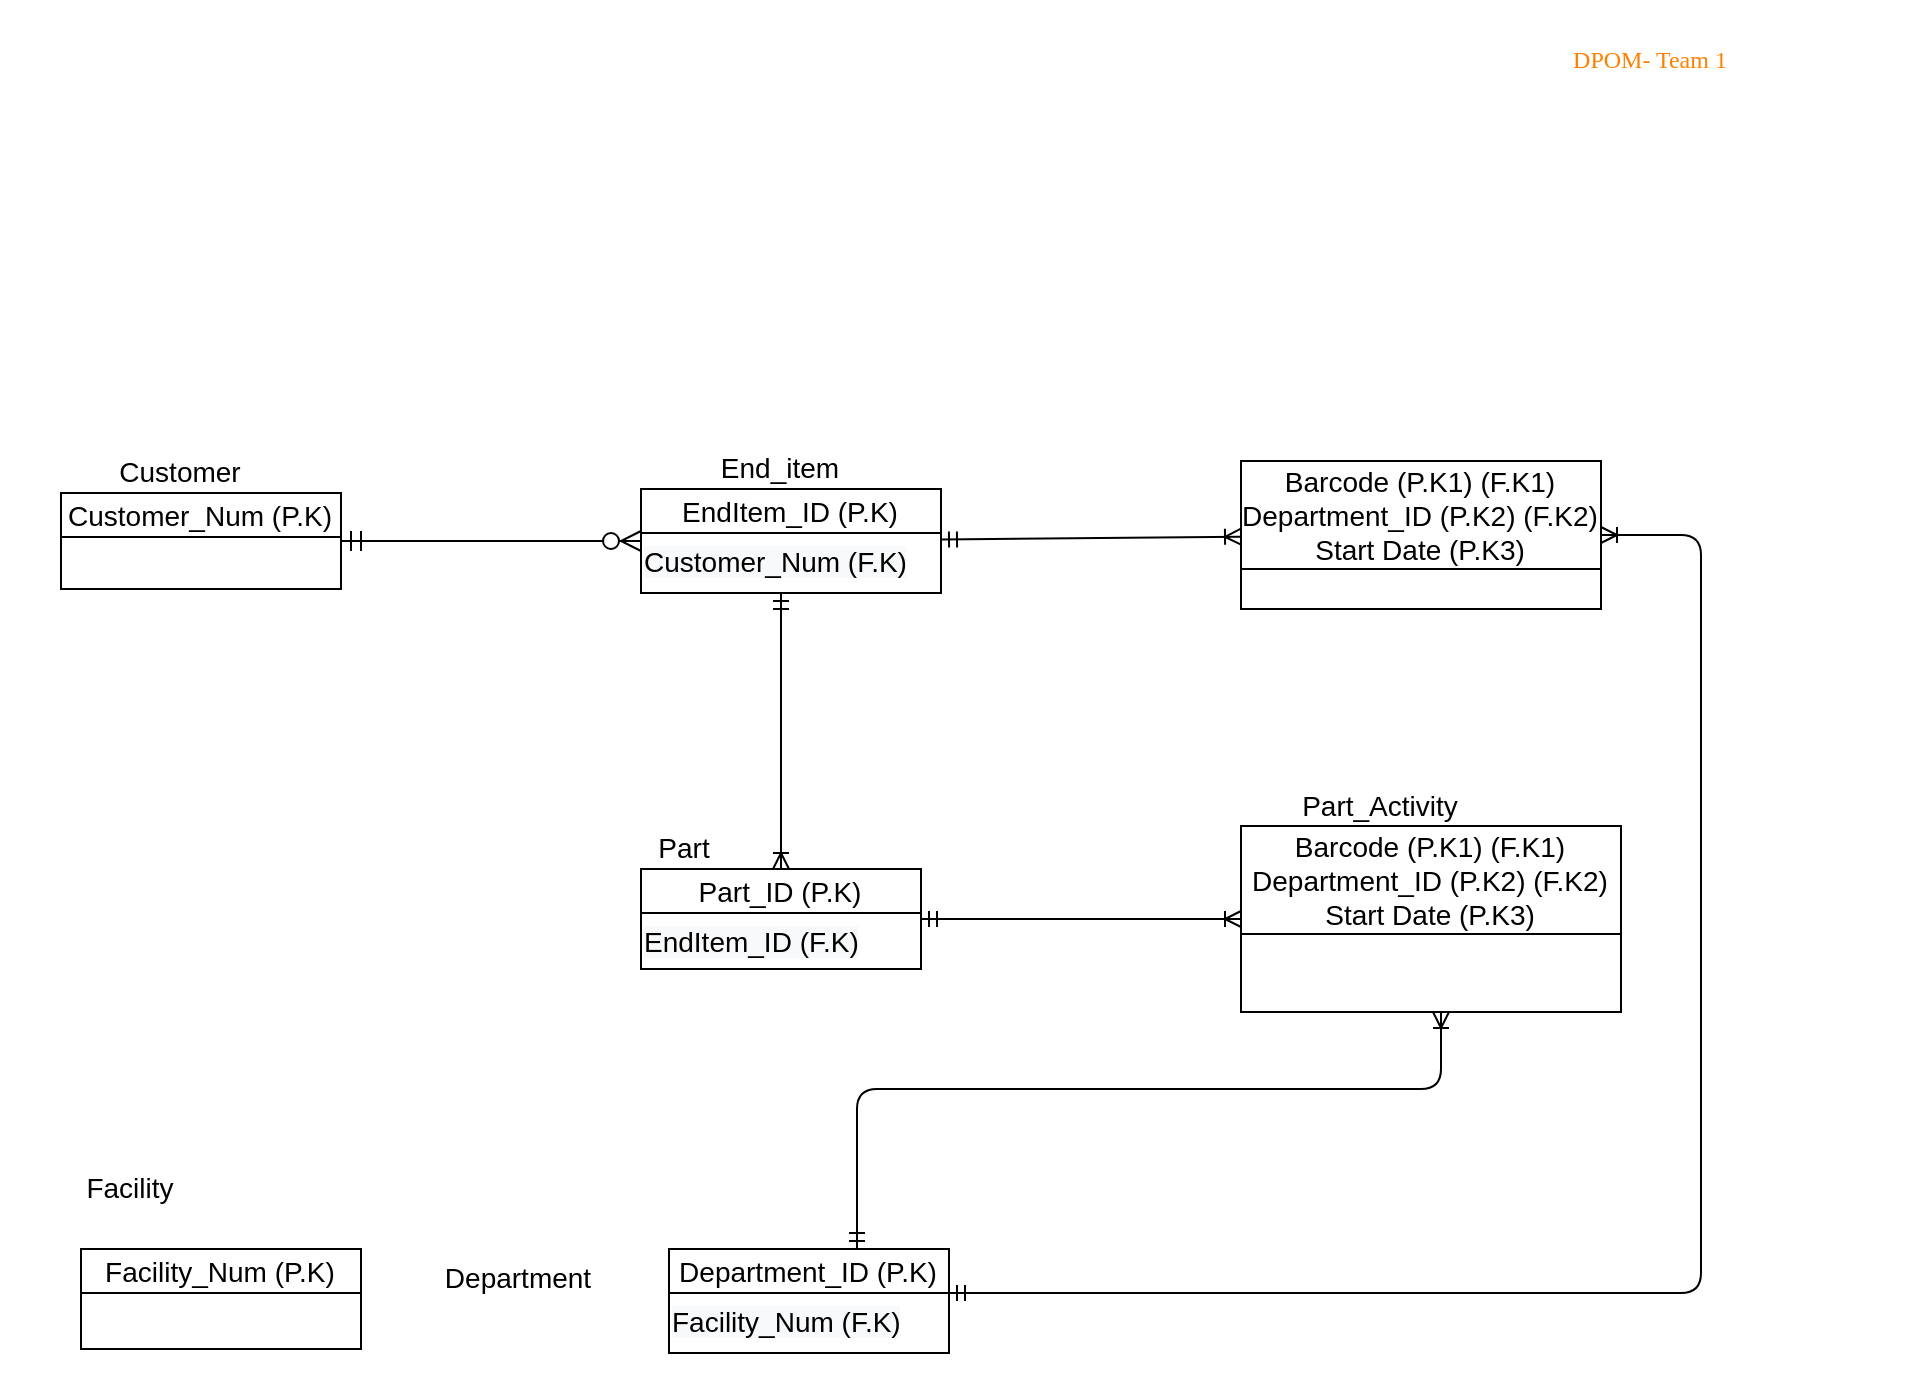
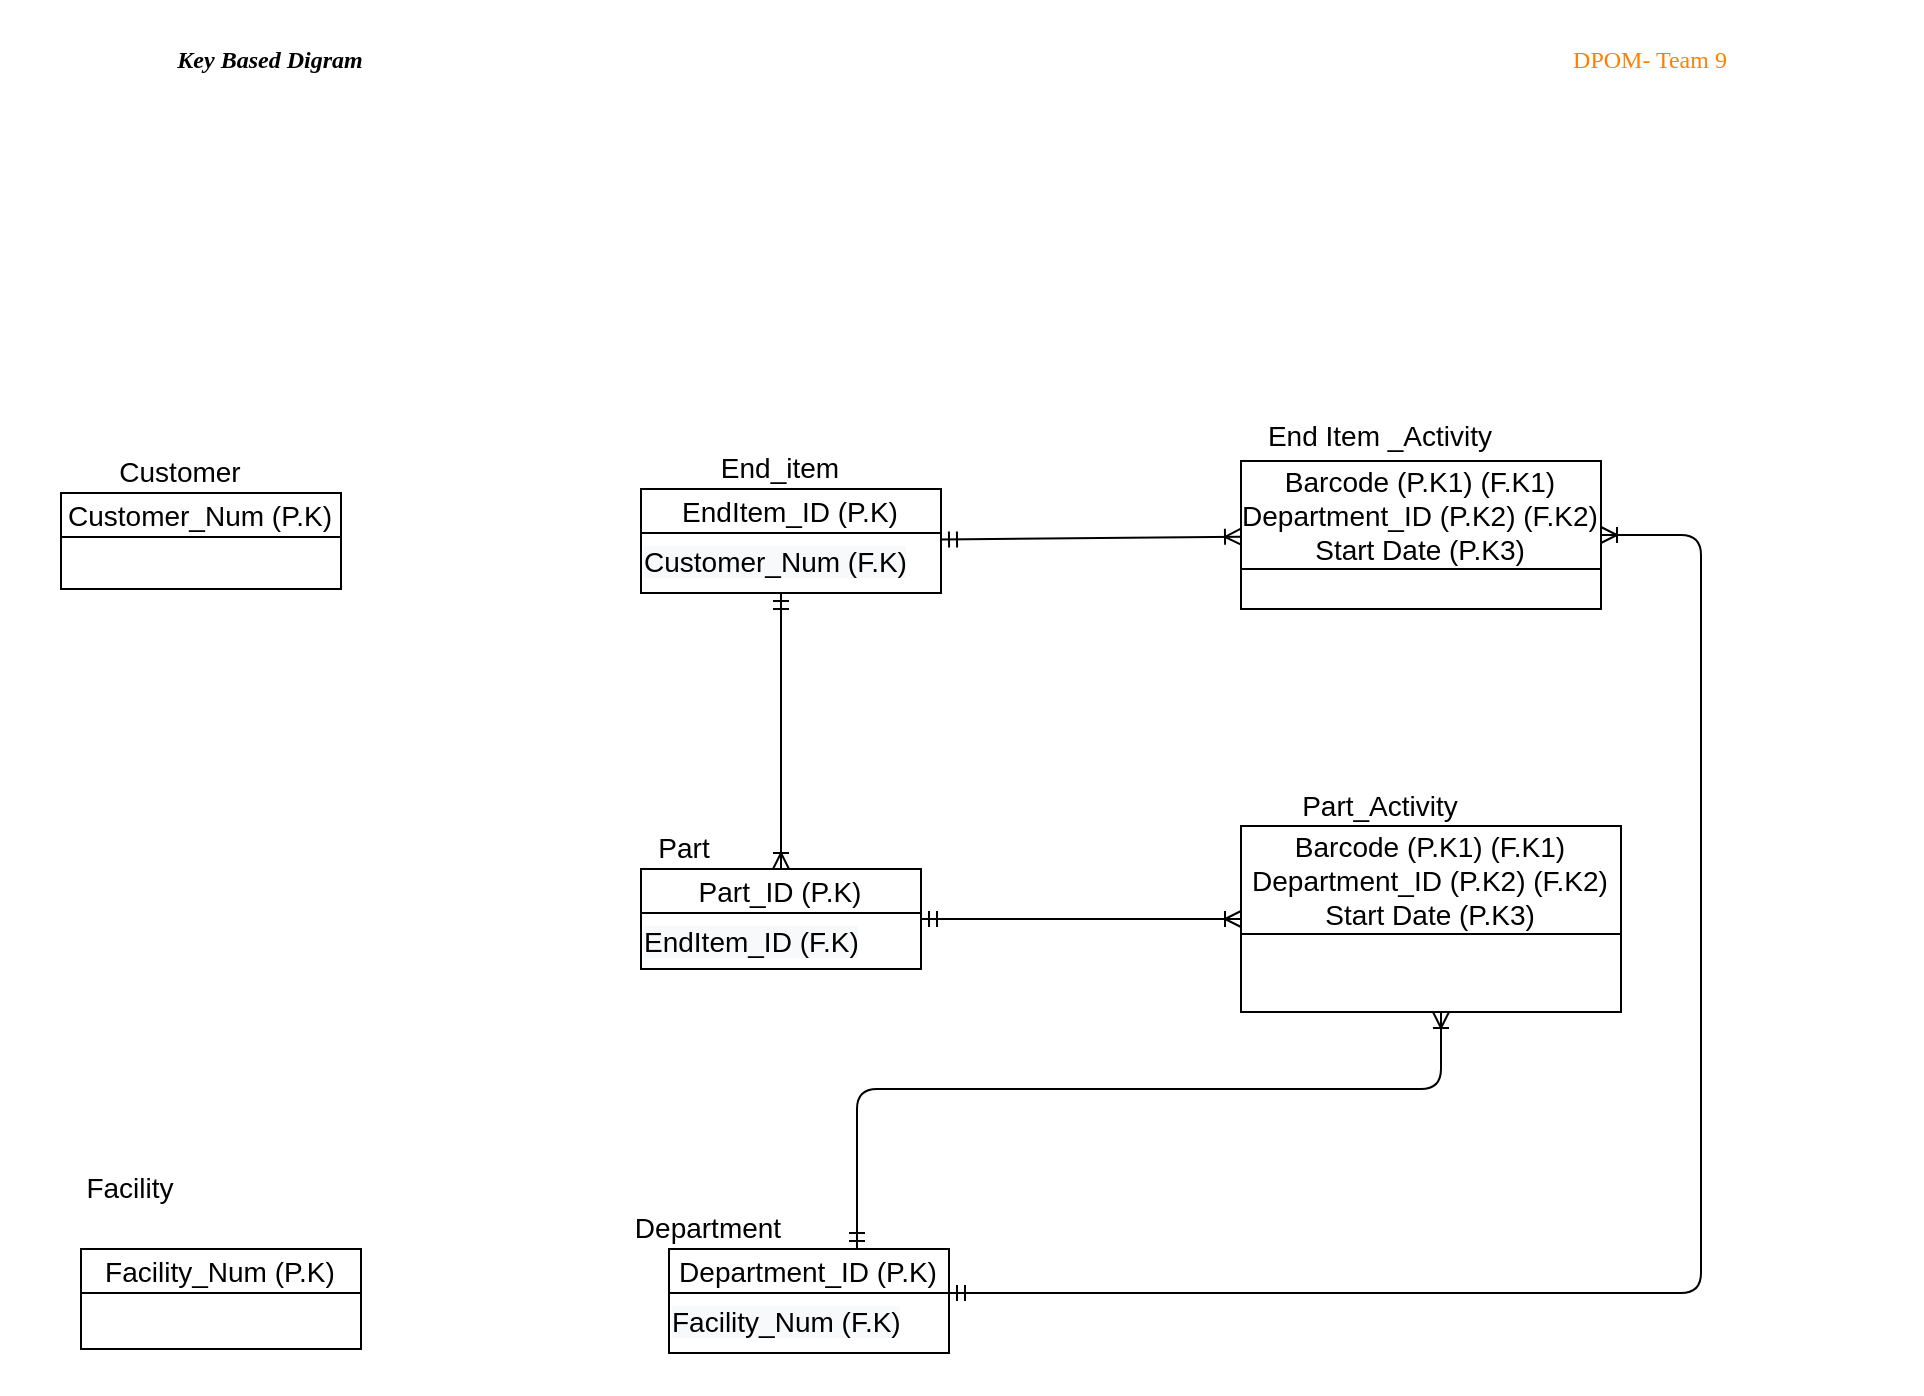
none -> (271, 61)
(1651, 61) -> (1651, 61)
none -> (1381, 437)
(474, 541) -> none
(519, 1279) -> (709, 1229)
